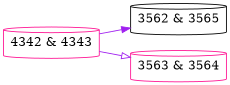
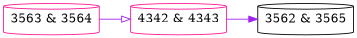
(110, 54) -> (110, 19)
